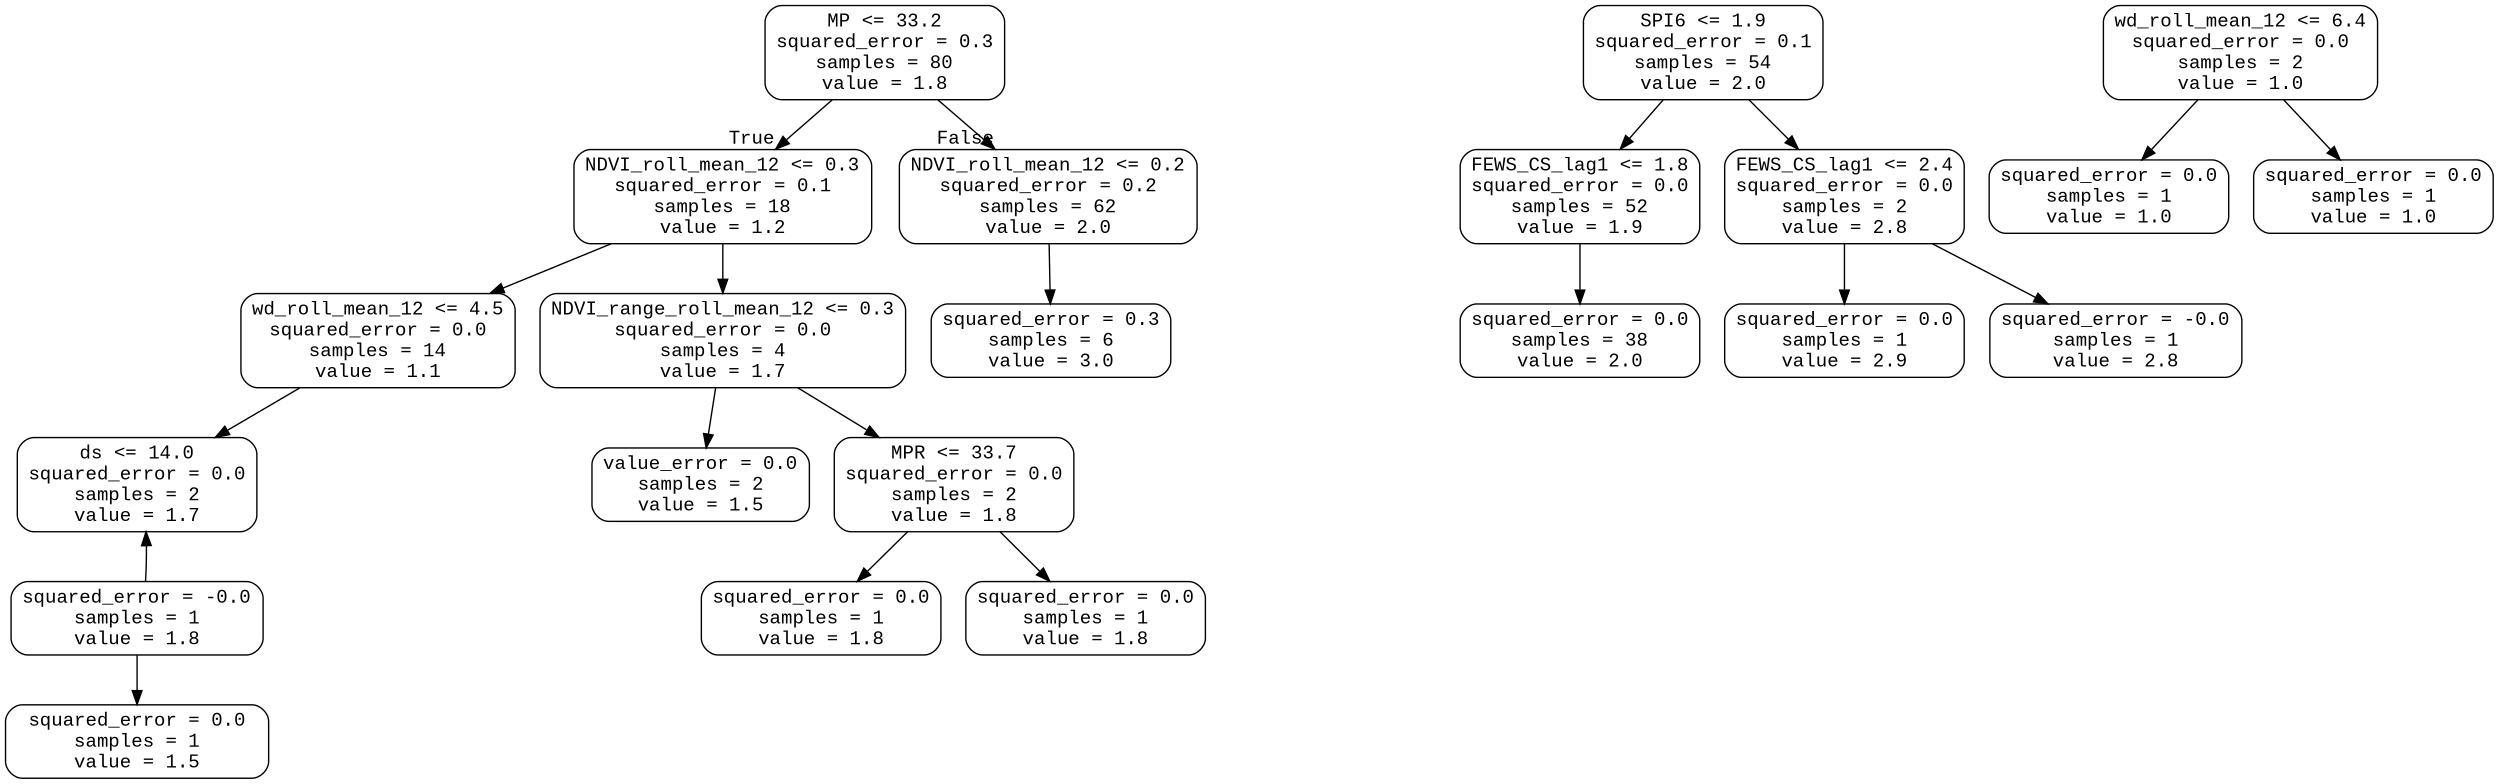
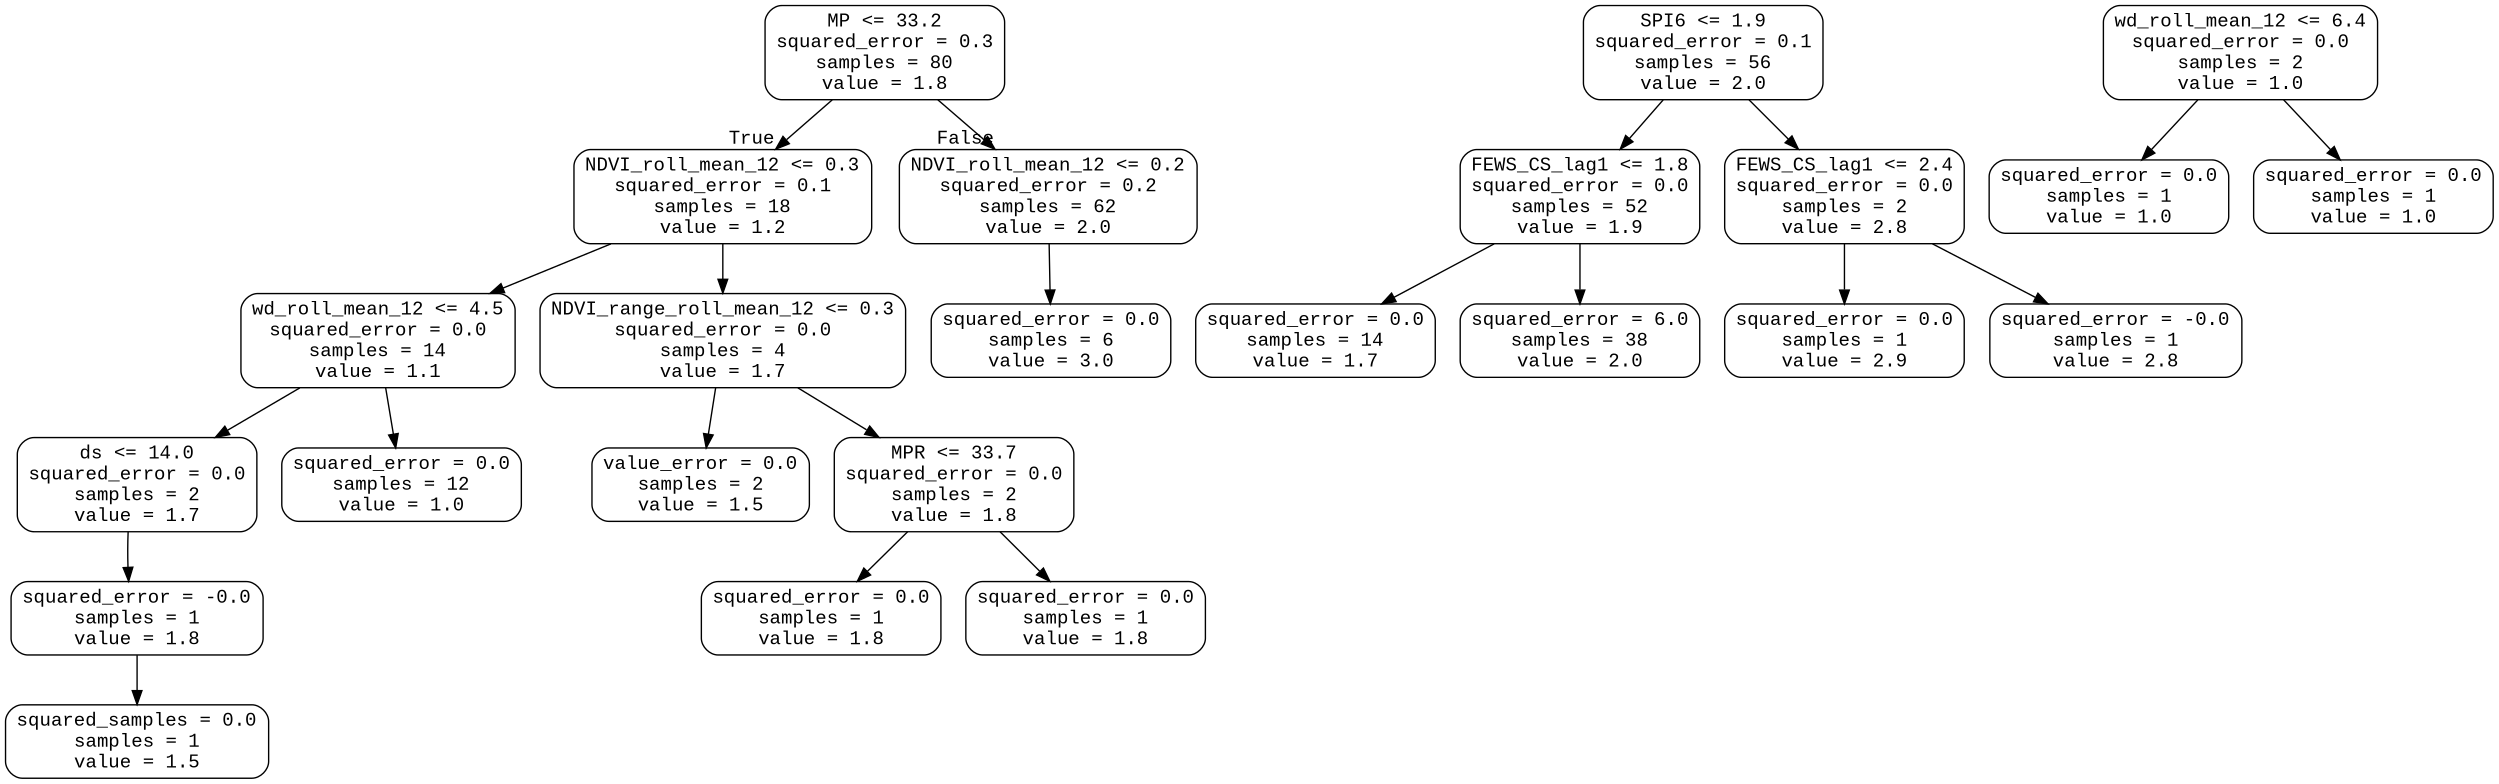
(1703, 53) -> (1703, 53)
(1051, 341) -> (1051, 341)
none -> (1315, 341)
(1580, 341) -> (1580, 341)
none -> (402, 485)
(146, 564) -> (128, 549)
(137, 742) -> (137, 742)
